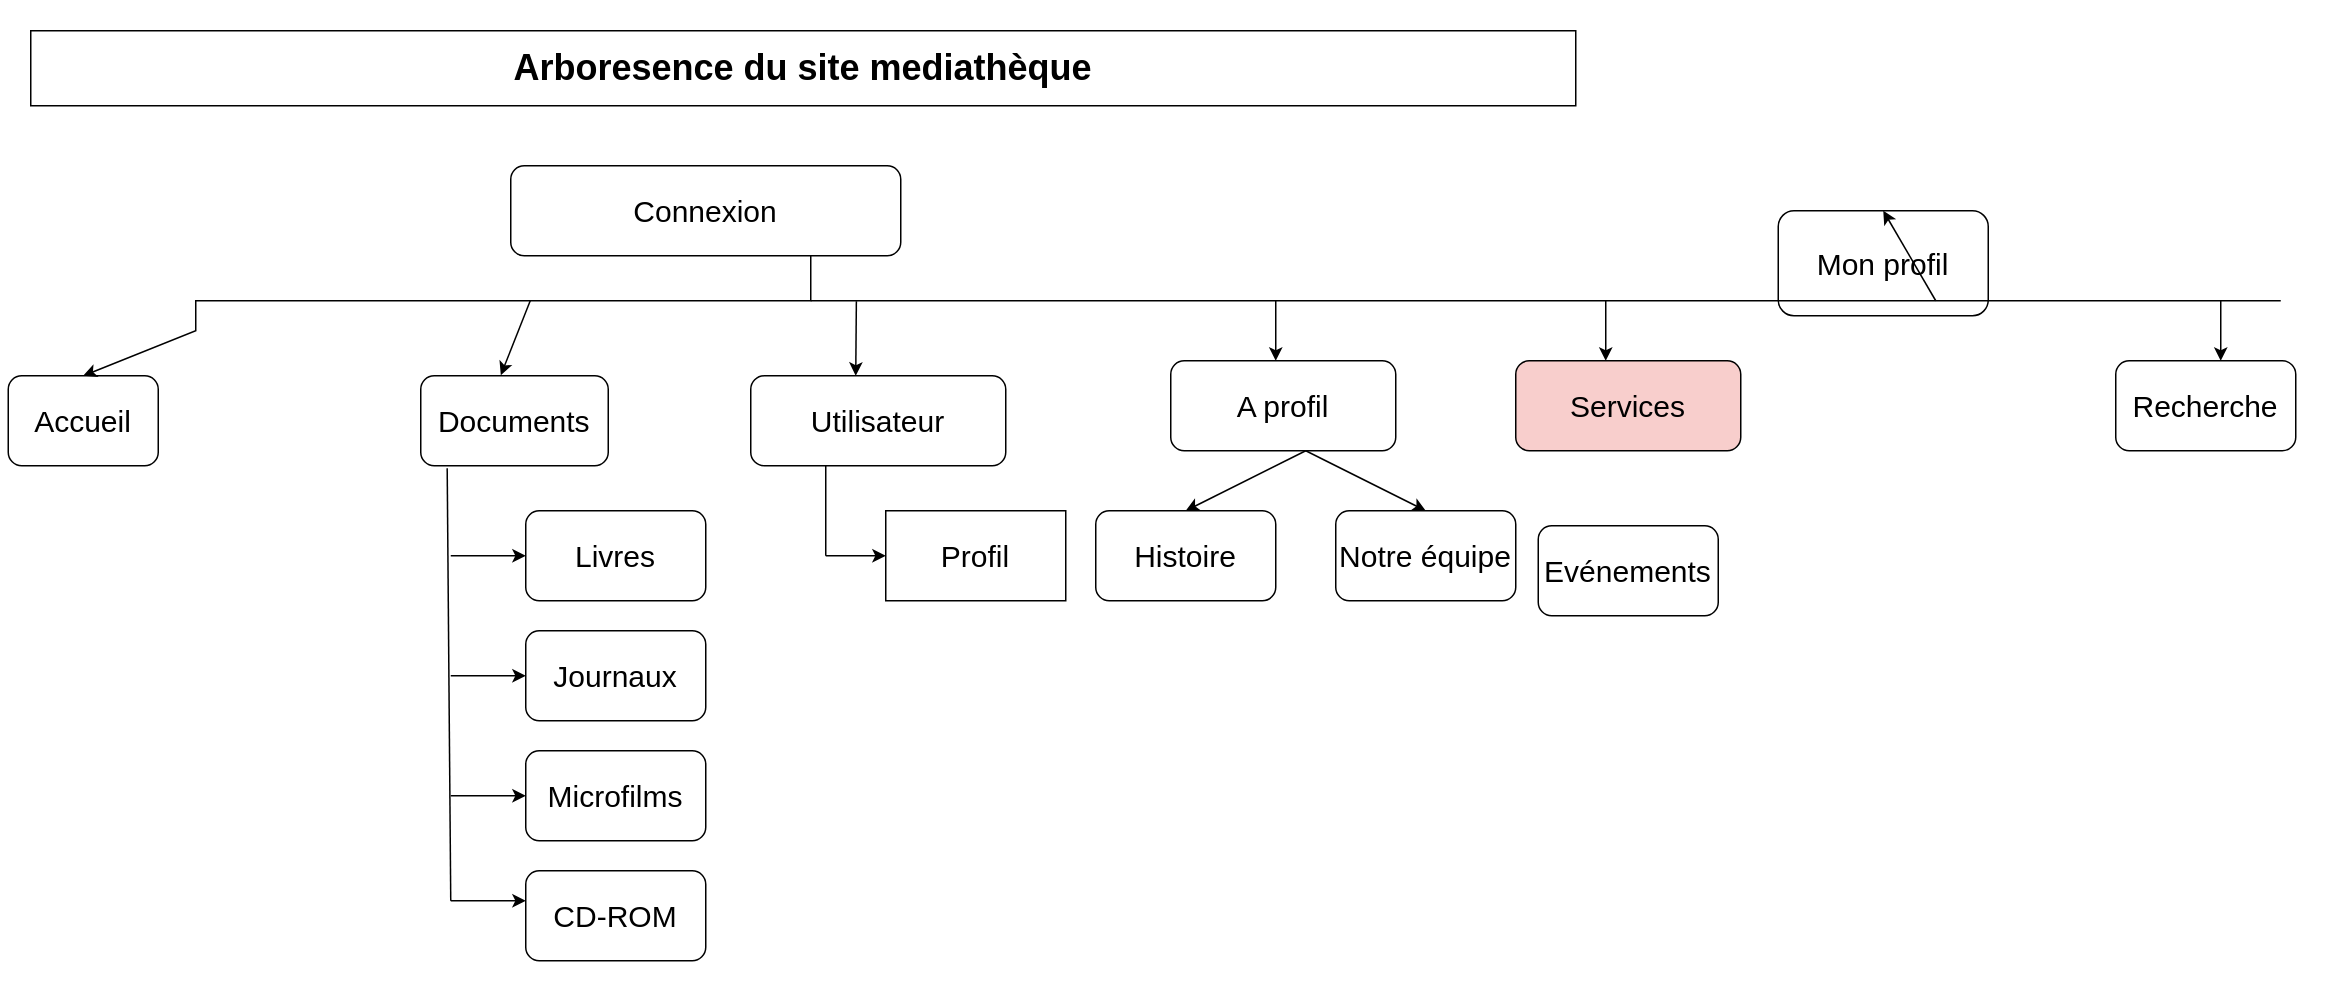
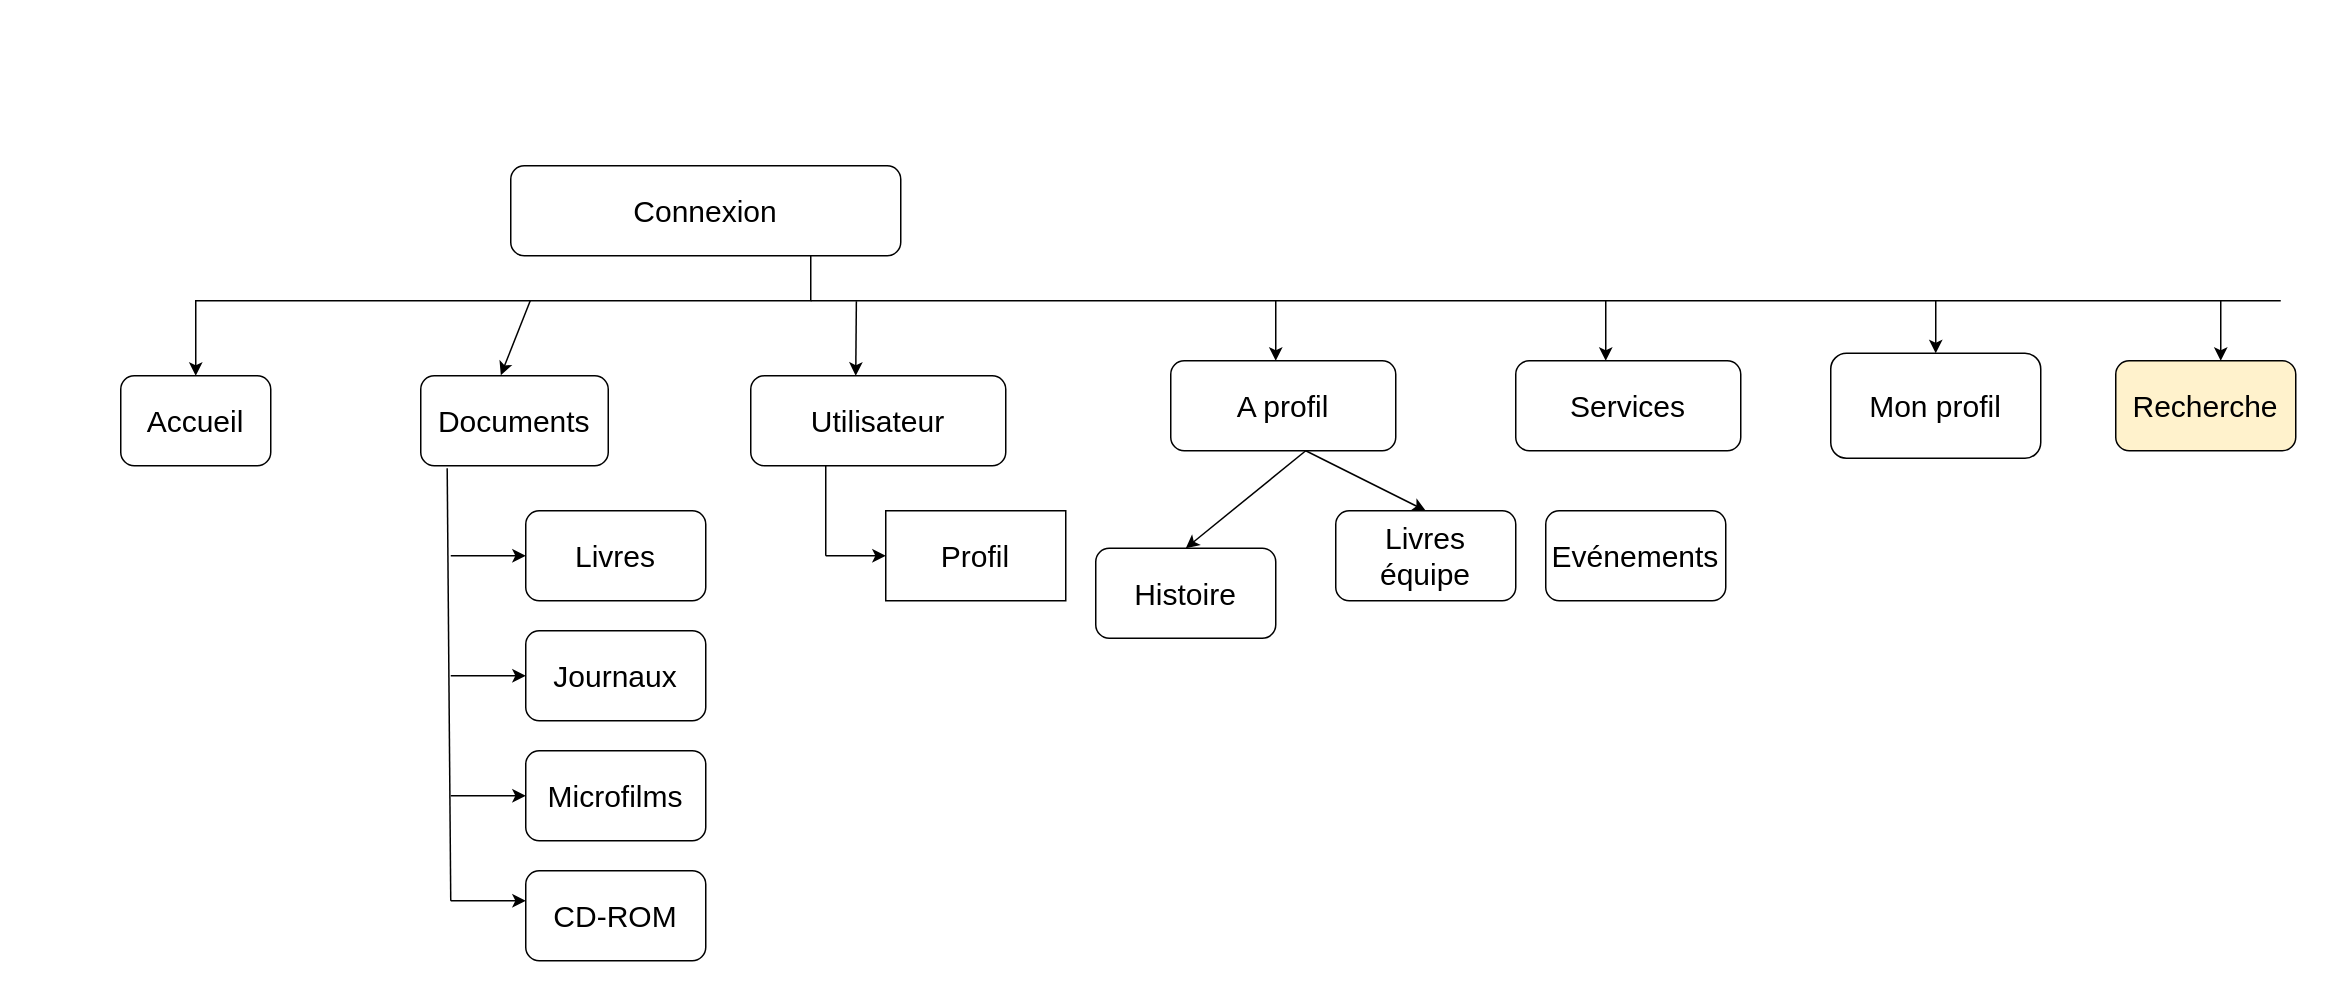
(803, 68) -> none
(1883, 263) -> (1936, 406)
(1628, 406) -> (1628, 406)
(2206, 406) -> (2206, 406)
(83, 421) -> (196, 421)
(1186, 556) -> (1186, 593)
(1426, 556) -> (1426, 556)
(1628, 571) -> (1636, 556)
